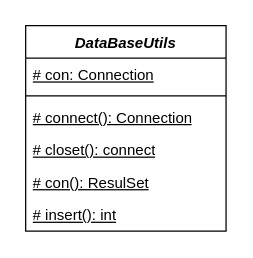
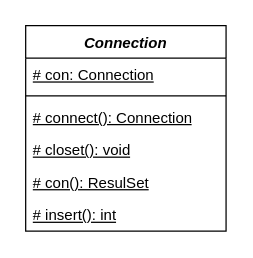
(126, 43) -> (126, 43)
(105, 151) -> (91, 151)
